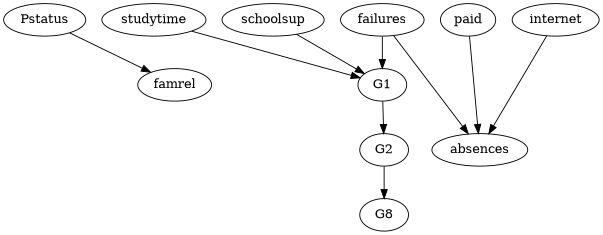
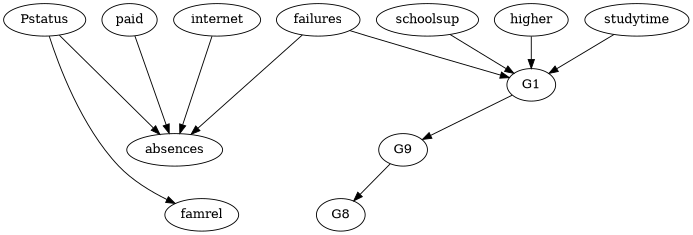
none -> (531, 20)
none -> (106, 82)
(384, 150) -> (403, 150)
